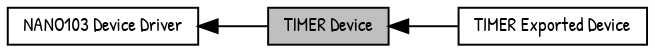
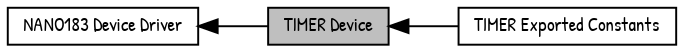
(103, 26) -> (103, 26)
(553, 26) -> (567, 26)
